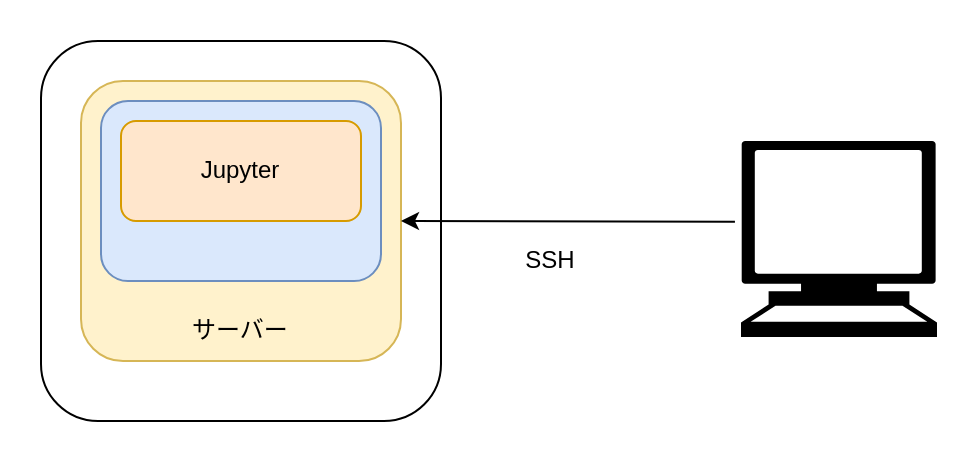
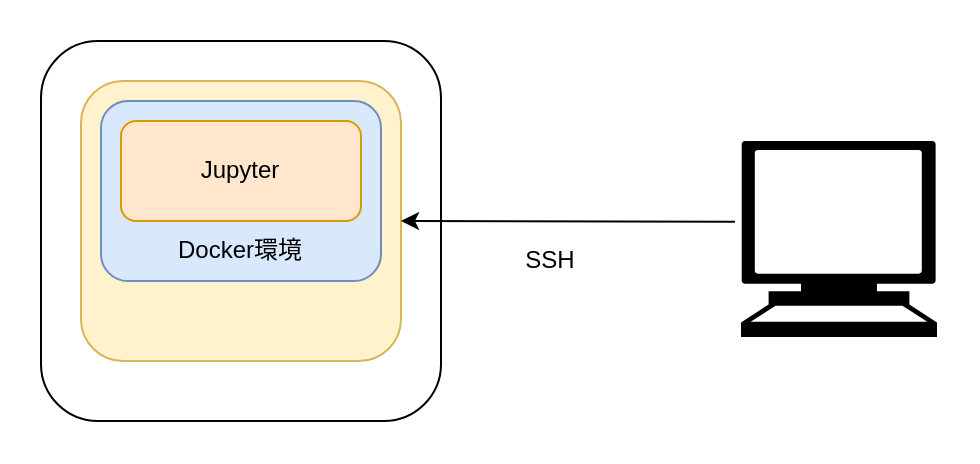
none -> (241, 251)
(241, 331) -> none
